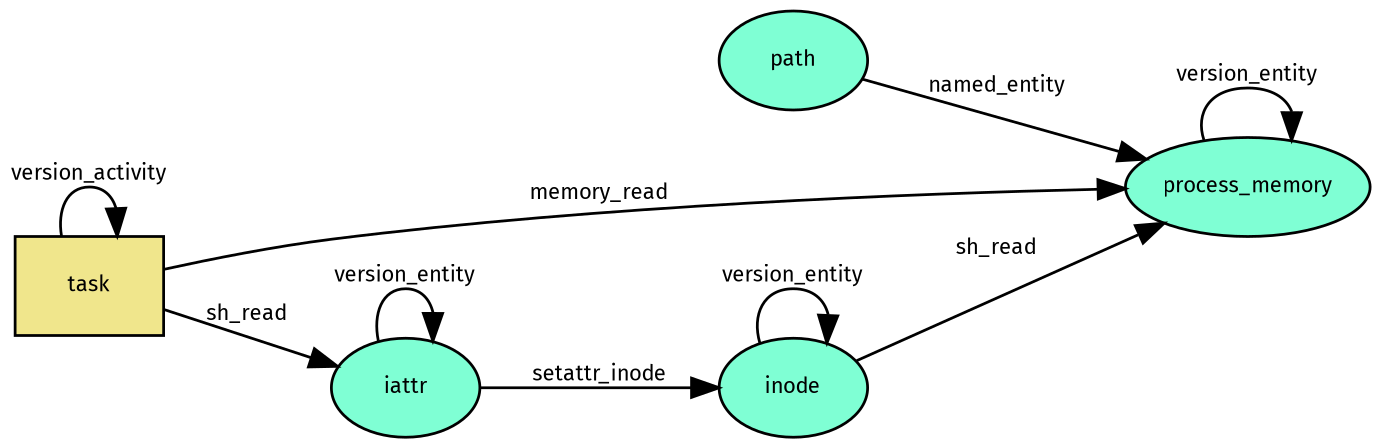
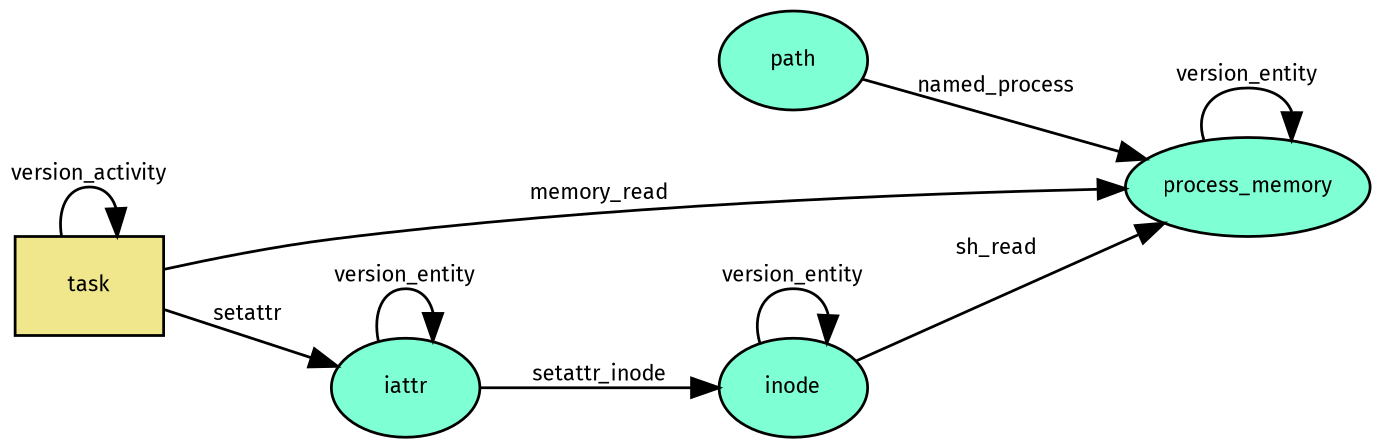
(997, 87) -> (997, 87)
(248, 315) -> (248, 315)
